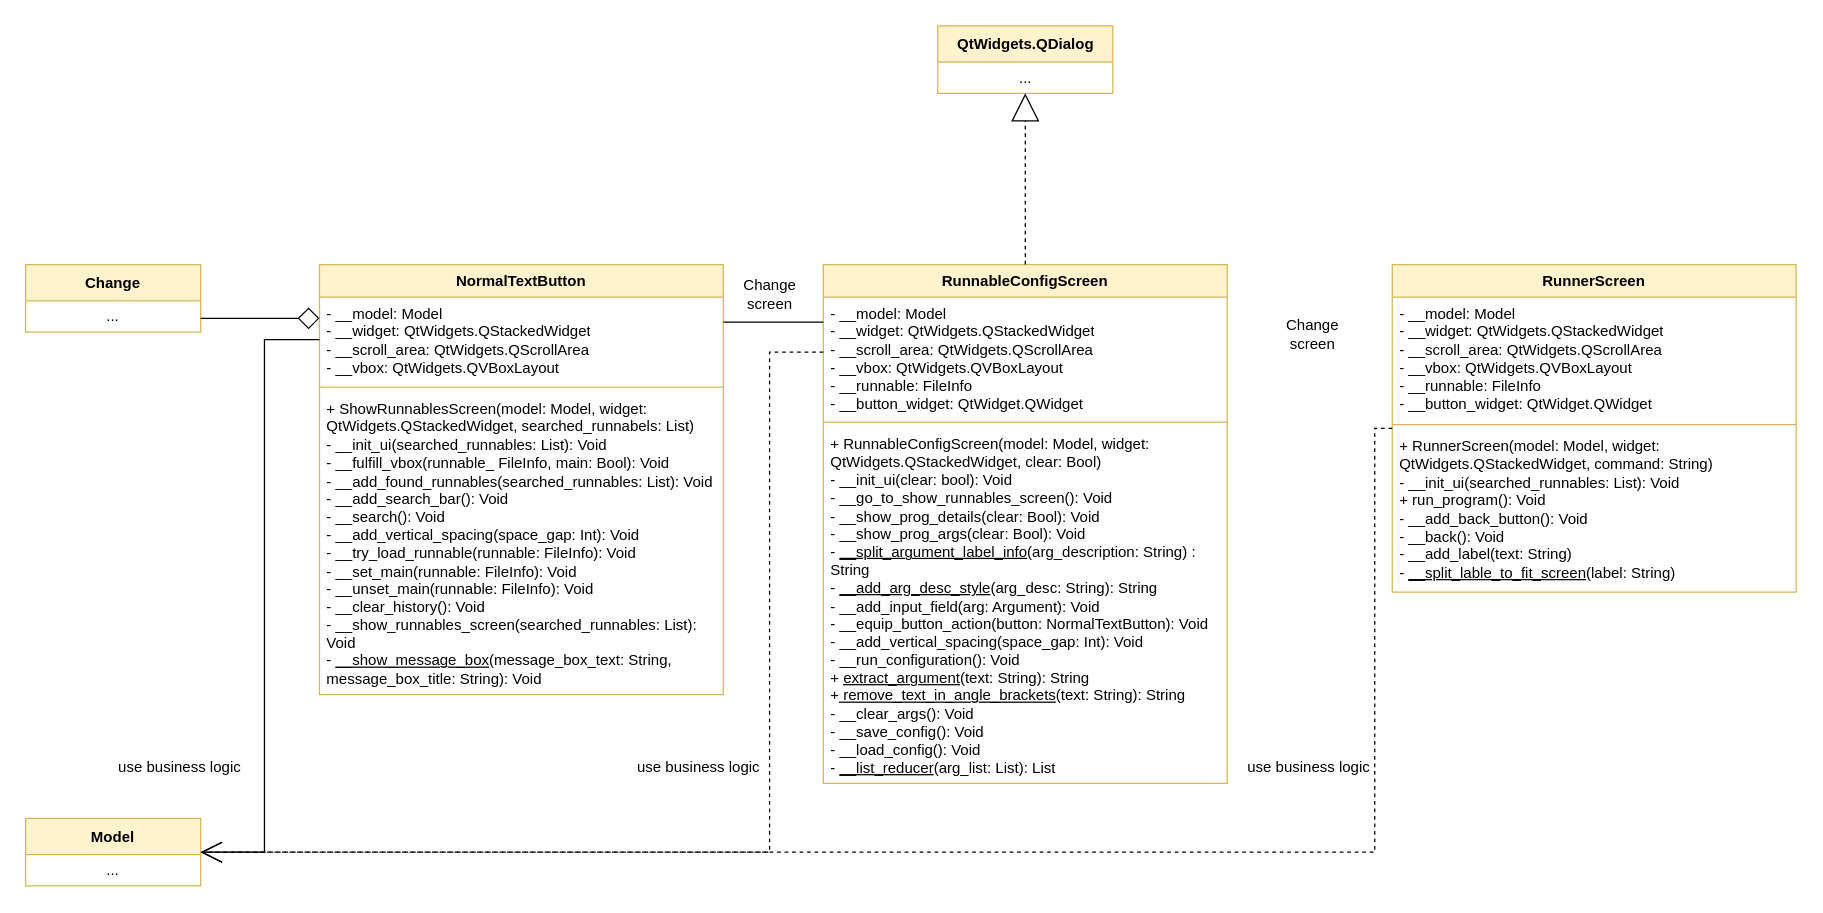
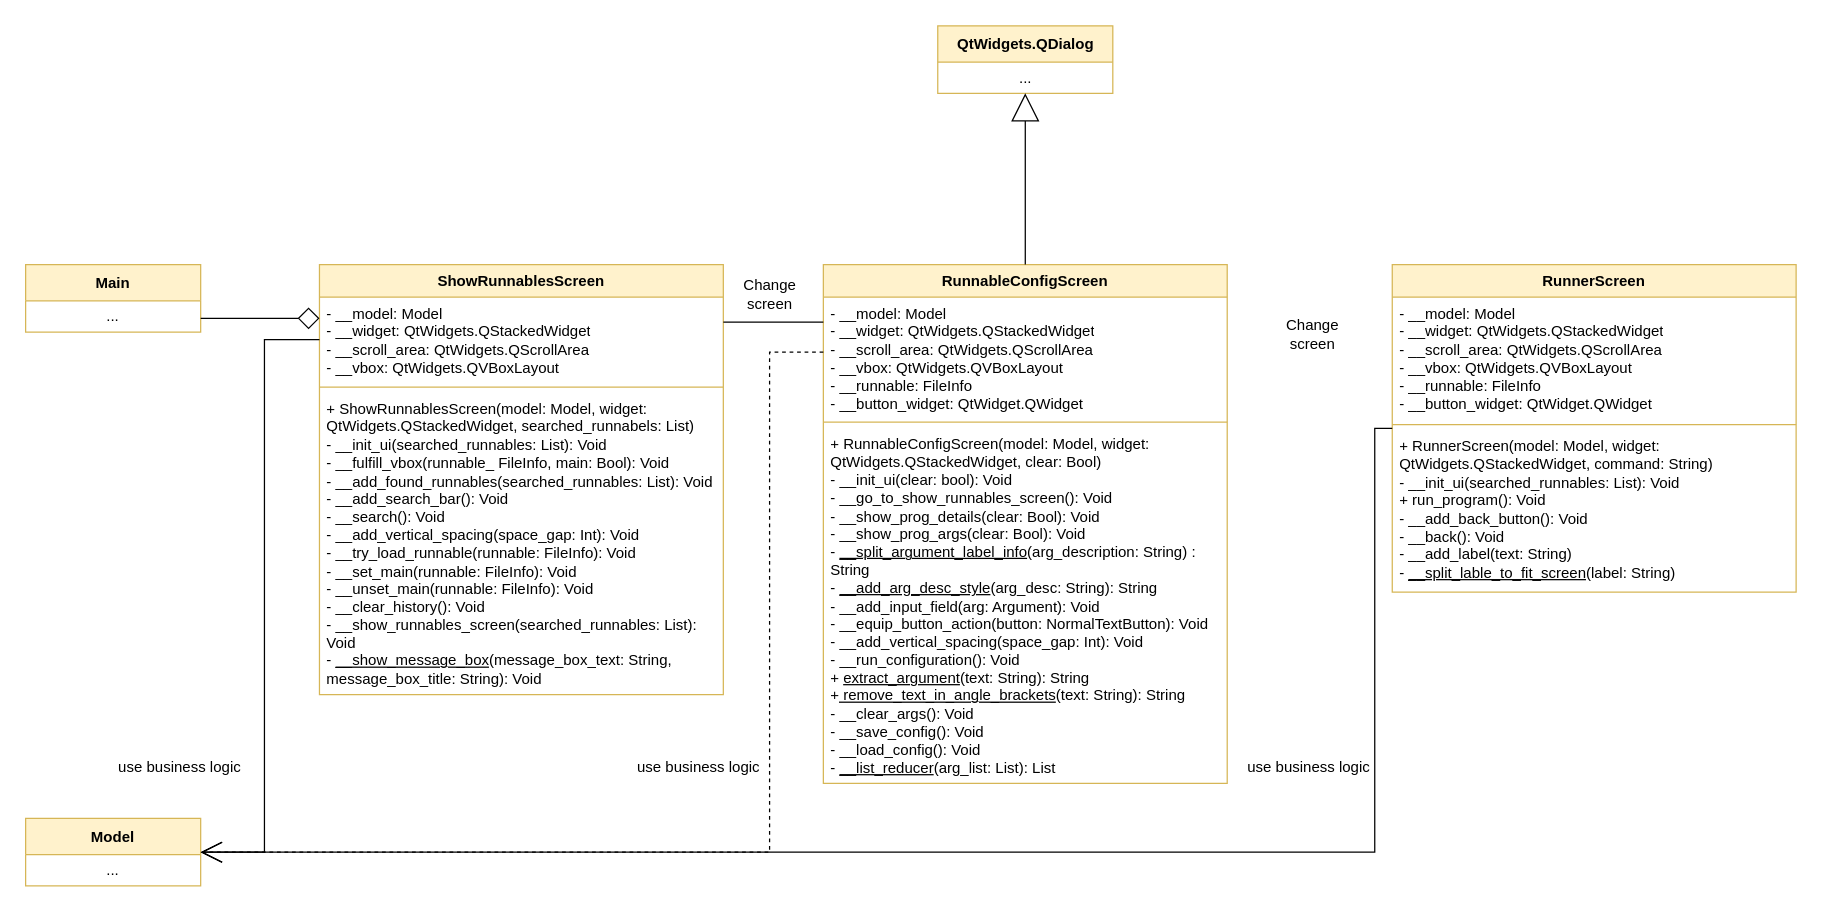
(1025, 192) -> (1025, 192)
(521, 282) -> (521, 282)
(113, 283) -> (113, 283)
(1291, 852) -> (1291, 852)
